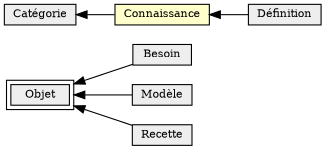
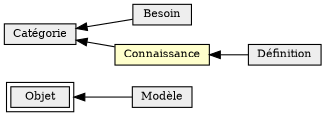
(109, 72) -> (110, 23)
(162, 135) -> none
